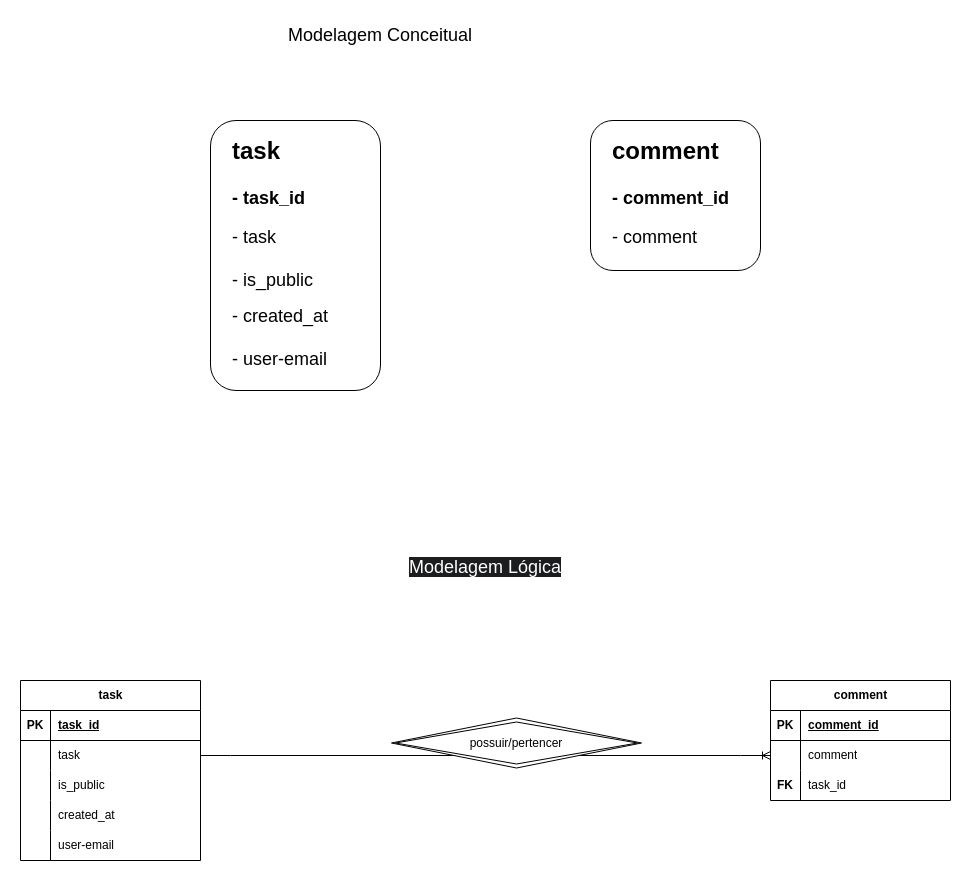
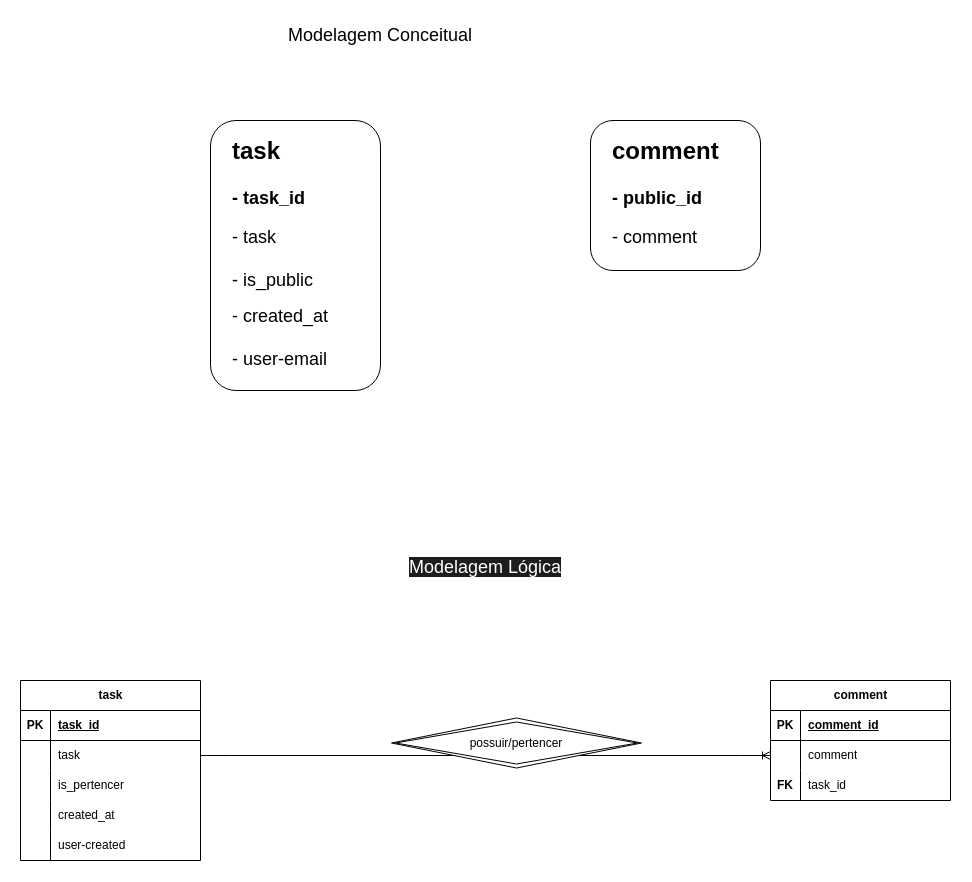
(673, 152) -> (667, 152)
(84, 786) -> (97, 786)
(89, 846) -> (99, 846)
